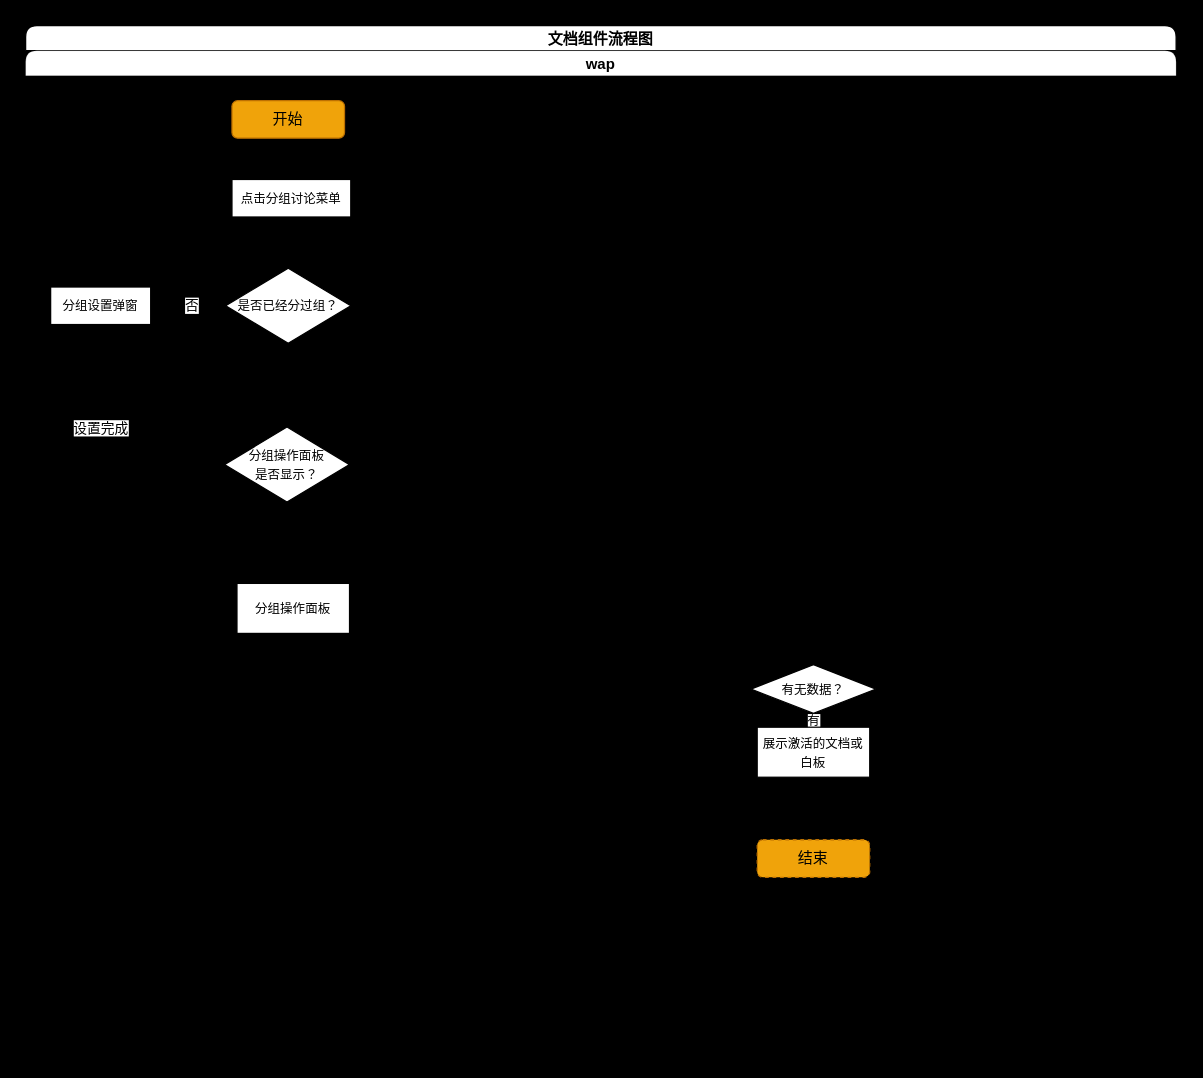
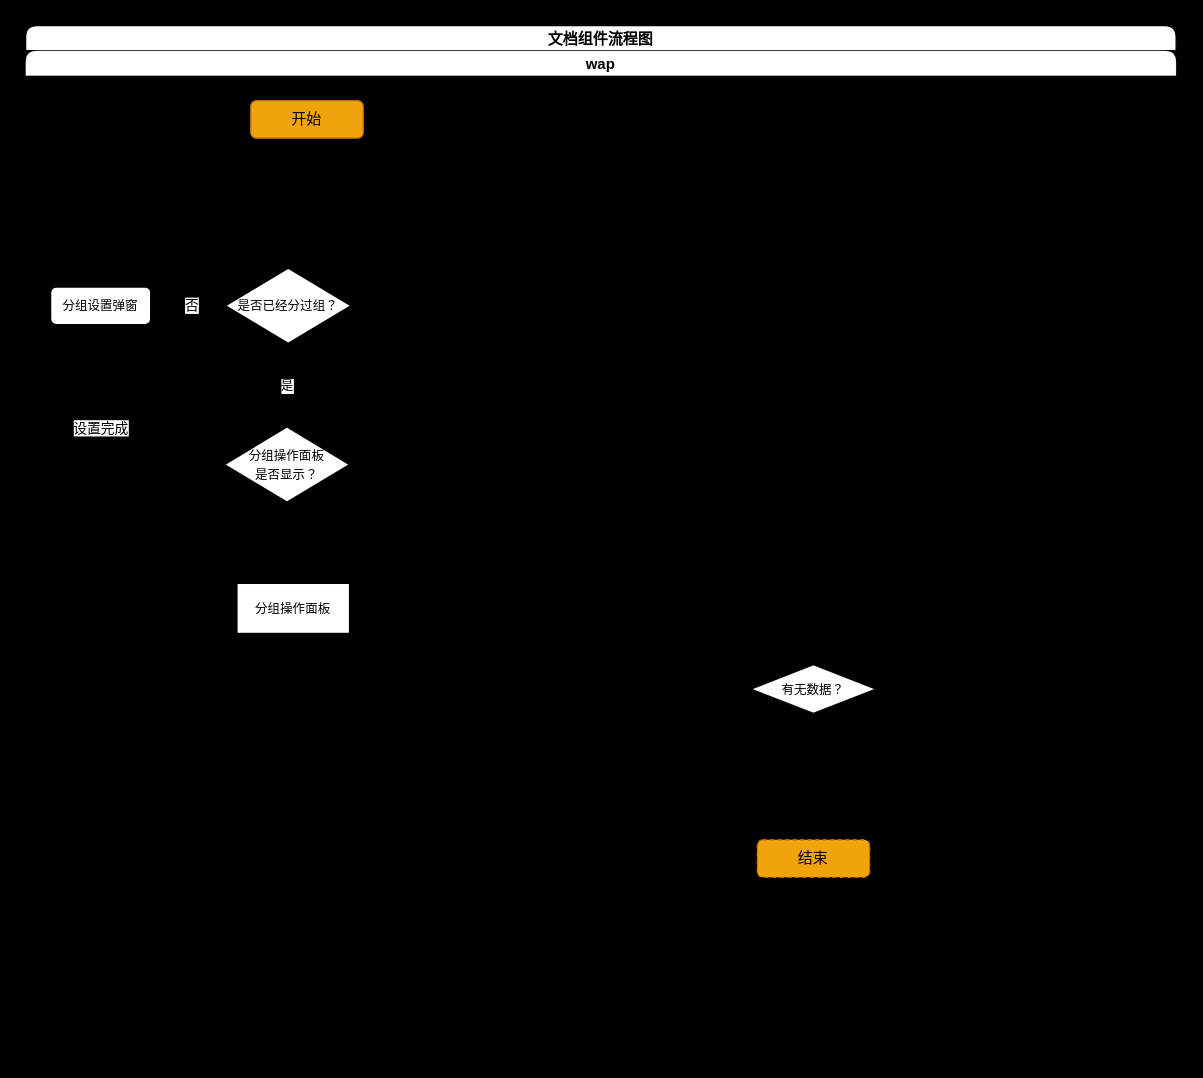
(288, 119) -> (307, 119)
(291, 198) -> none
(101, 306) -> (101, 306)
none -> (287, 386)
(813, 715) -> none
(813, 752) -> none
